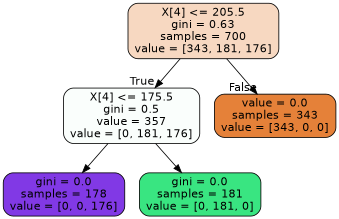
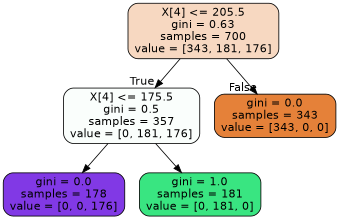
(132, 116) -> (132, 116)
(275, 116) -> (275, 116)
(200, 194) -> (200, 194)
